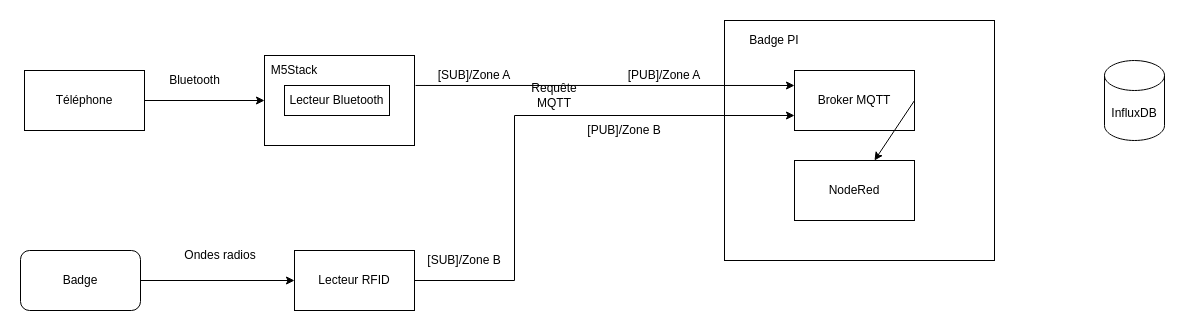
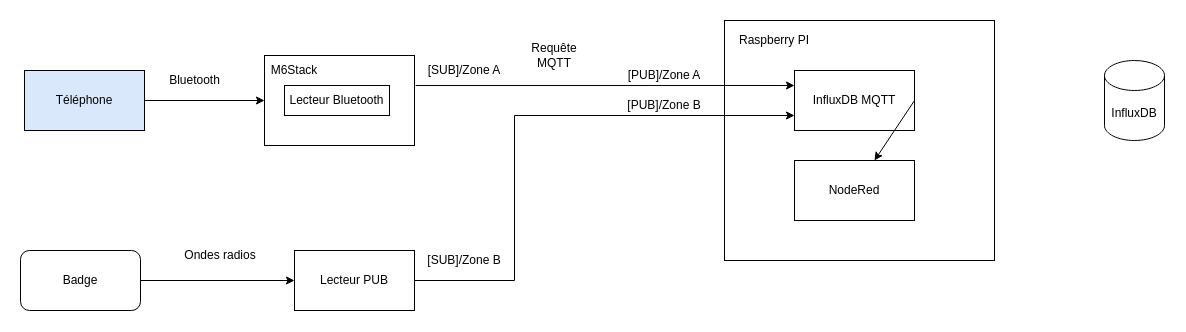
(775, 41) -> (775, 41)
(295, 71) -> (295, 71)
(475, 76) -> (465, 71)
(555, 96) -> (555, 56)
(85, 101) -> (85, 101)
(855, 101) -> (855, 101)
(625, 131) -> (665, 106)
(355, 281) -> (355, 281)
